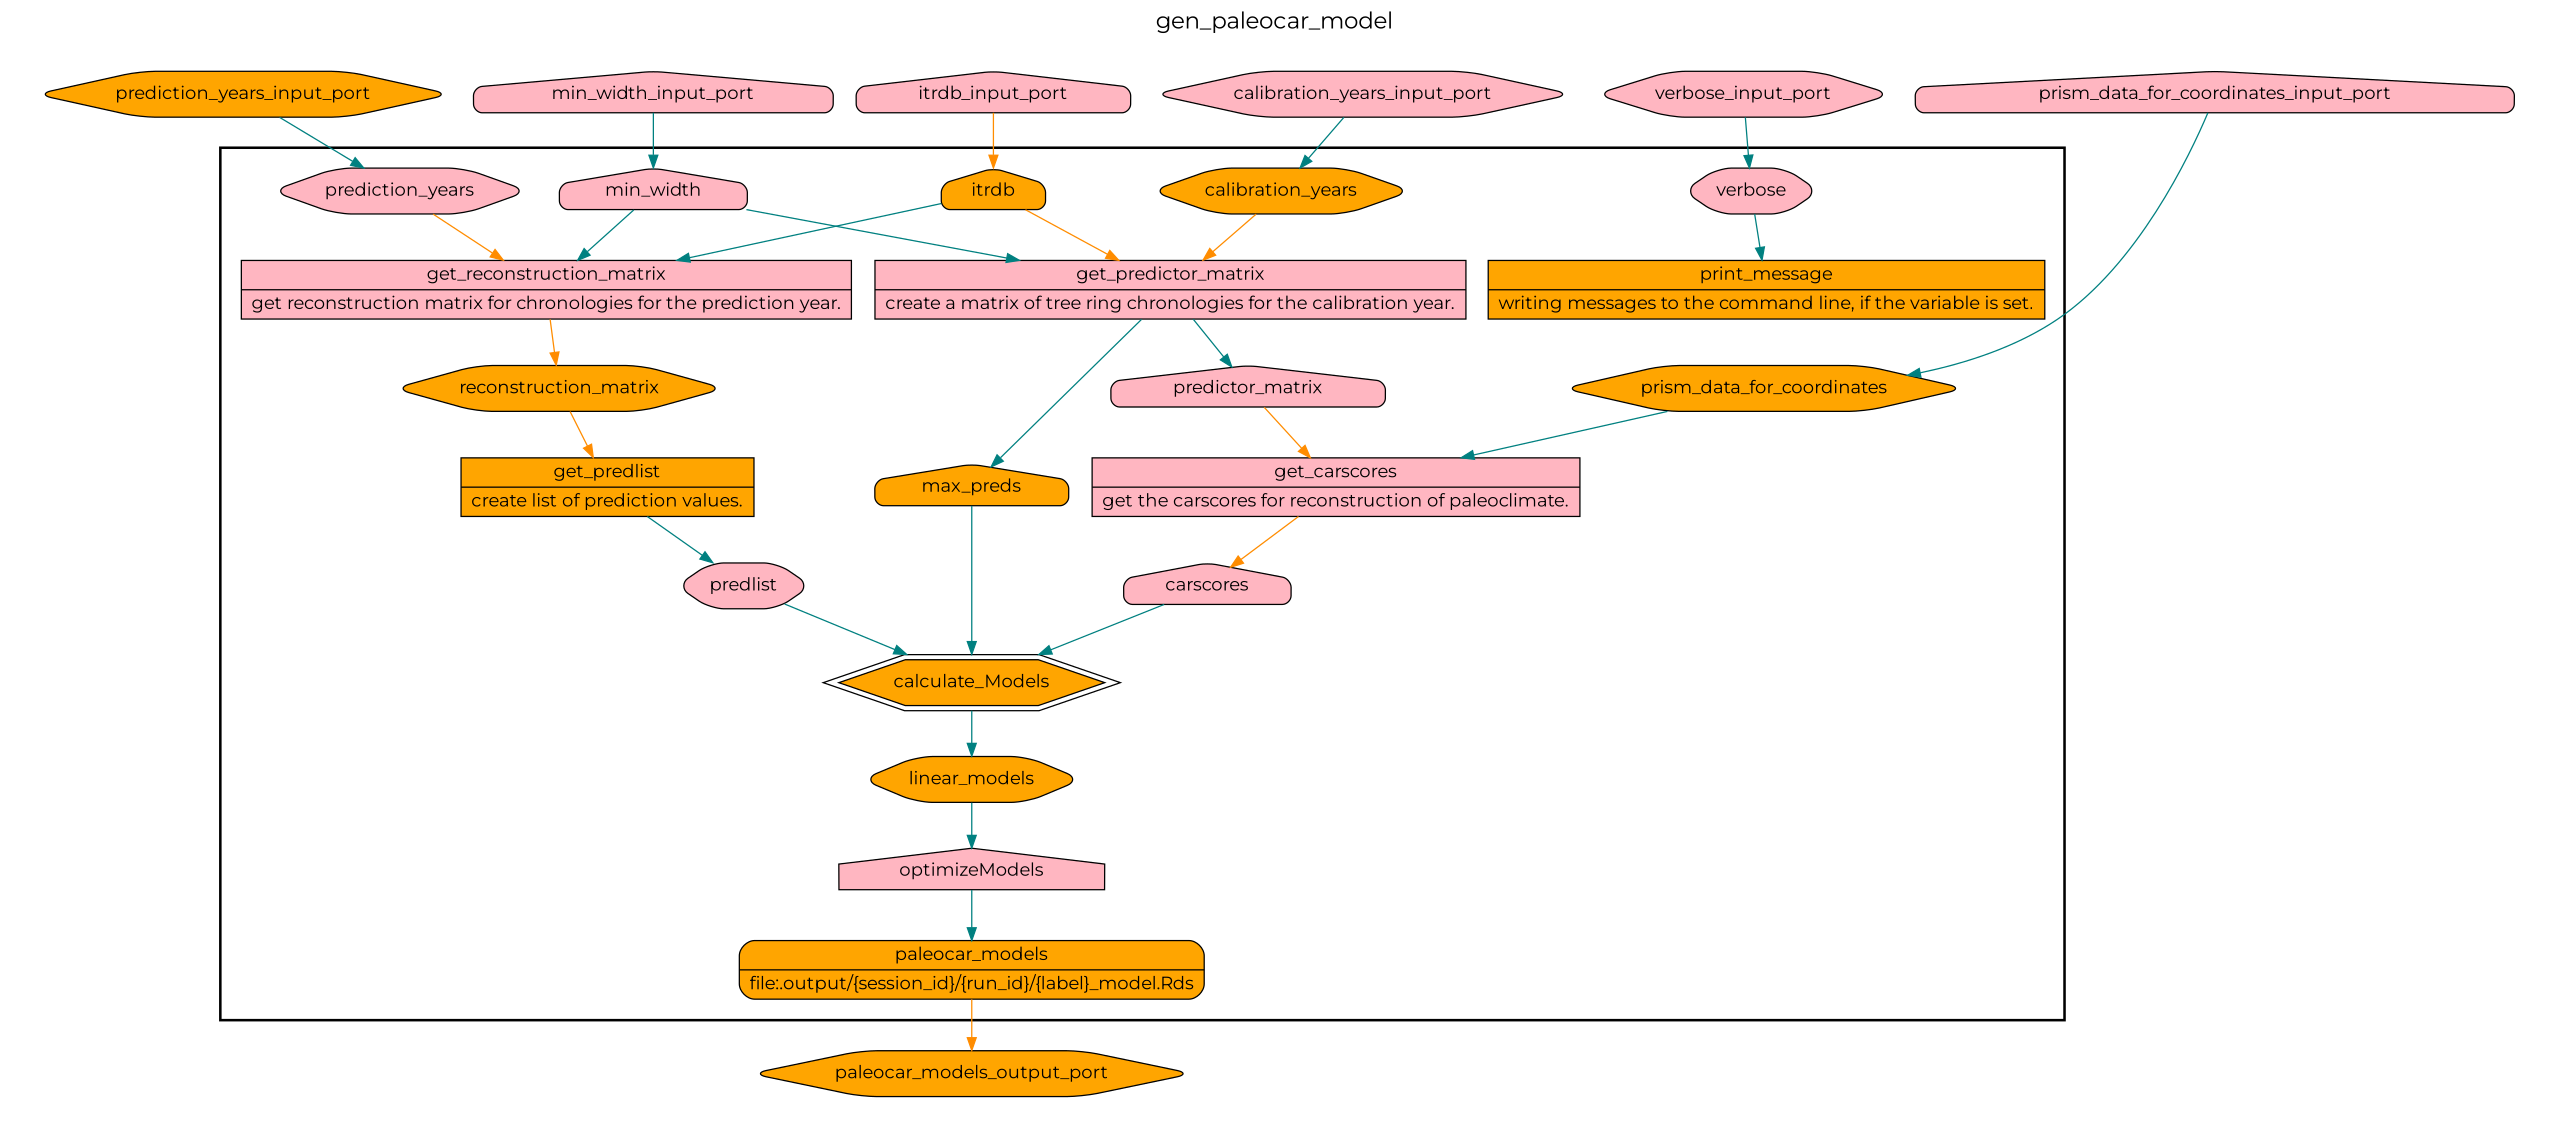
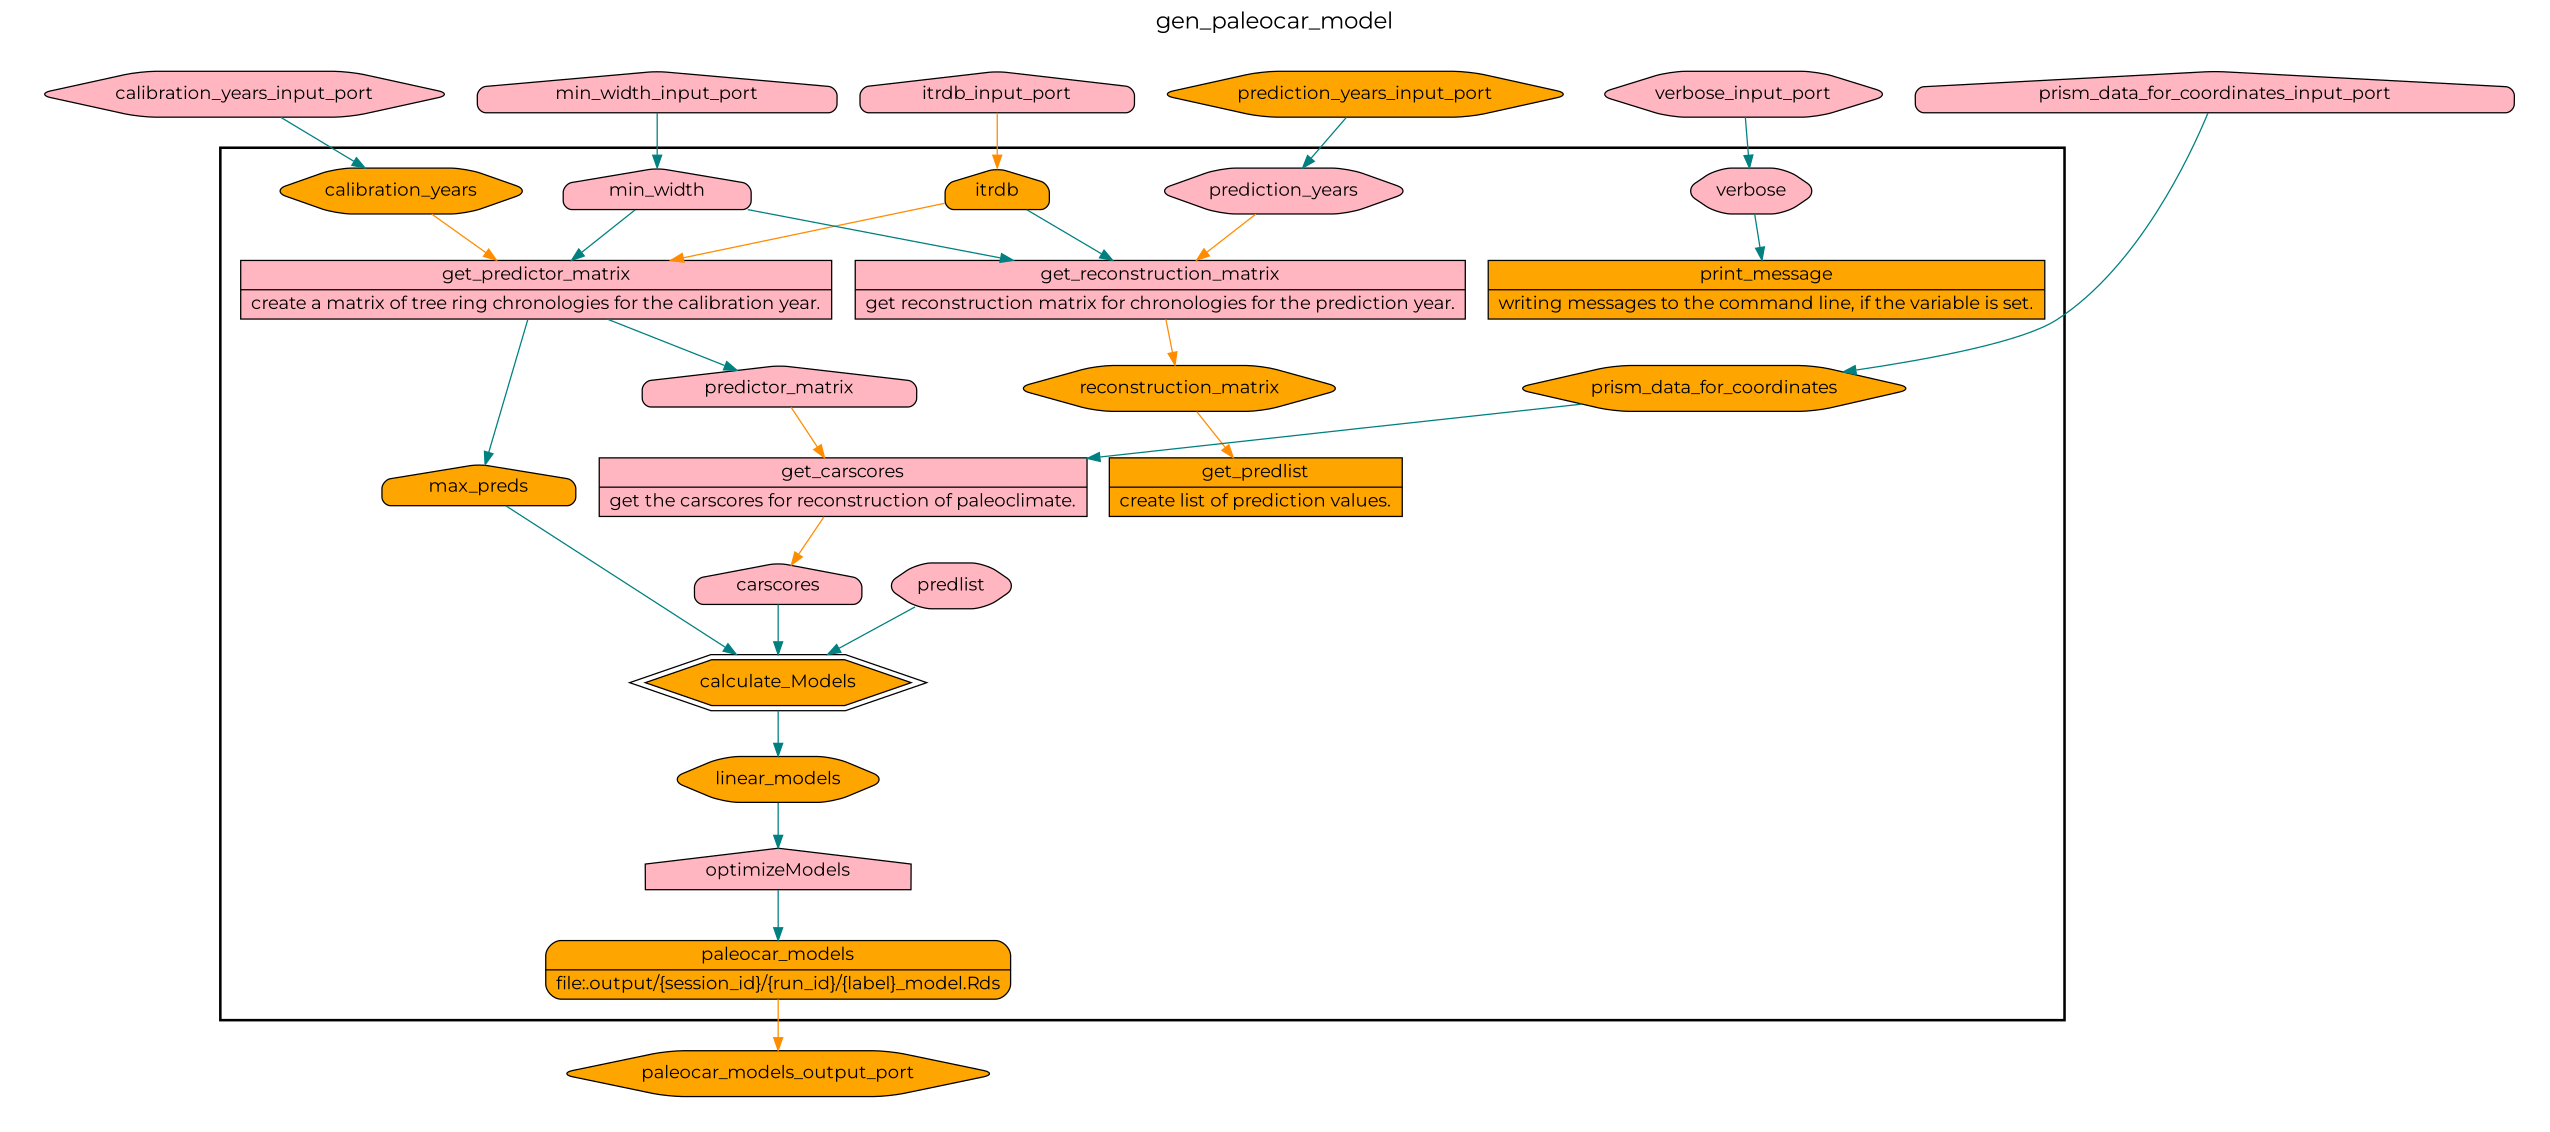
(675, 536) -> none
